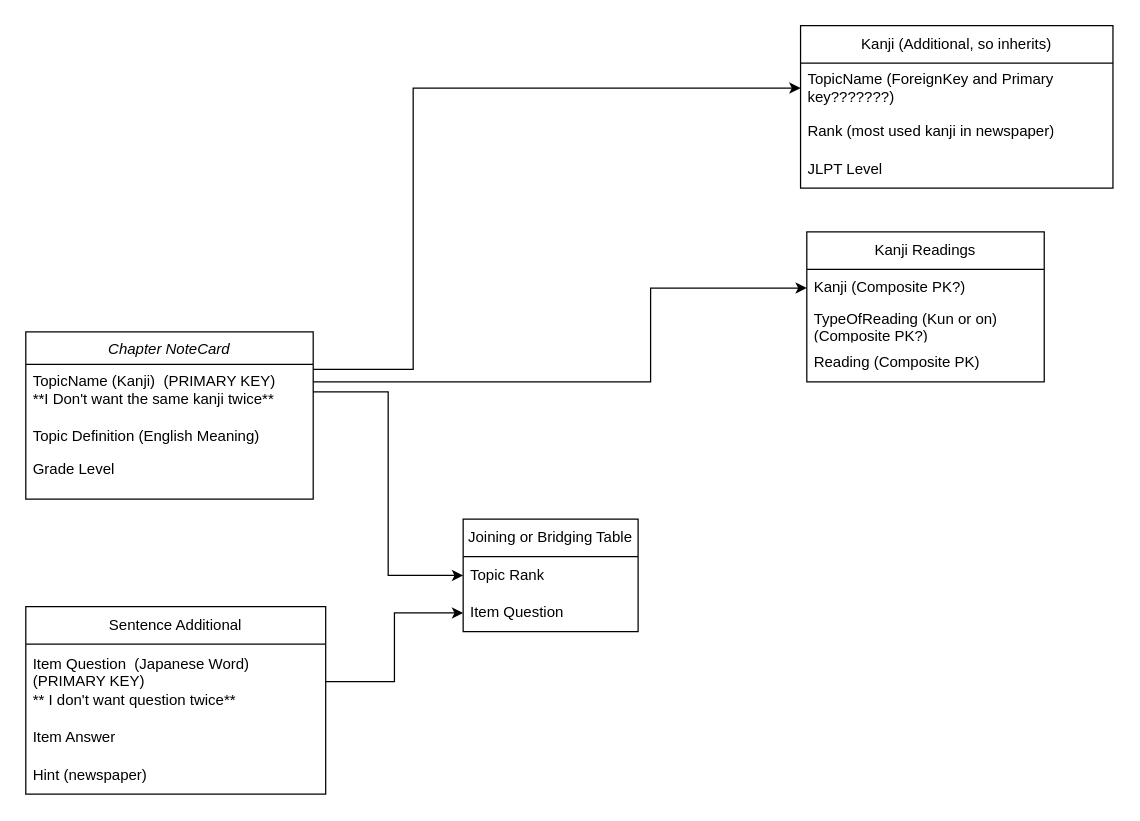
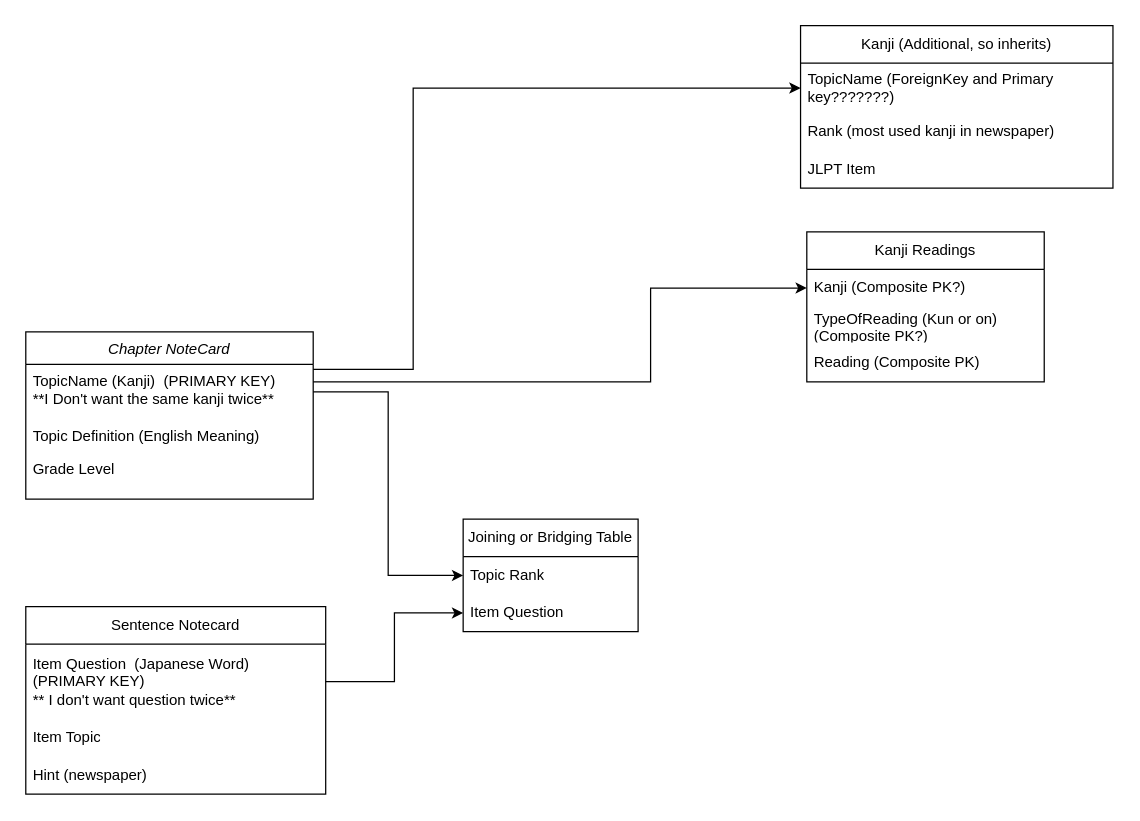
(846, 169) -> (844, 169)
(176, 626) -> (176, 626)
(77, 738) -> (71, 738)
